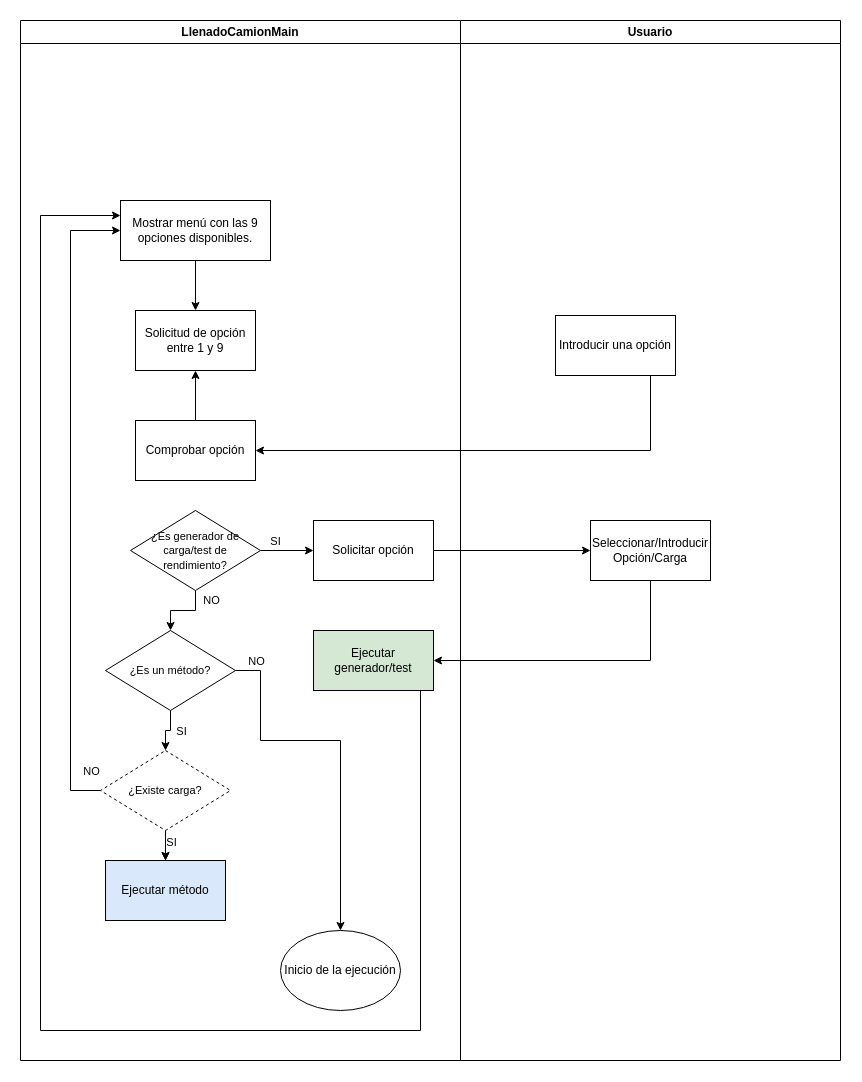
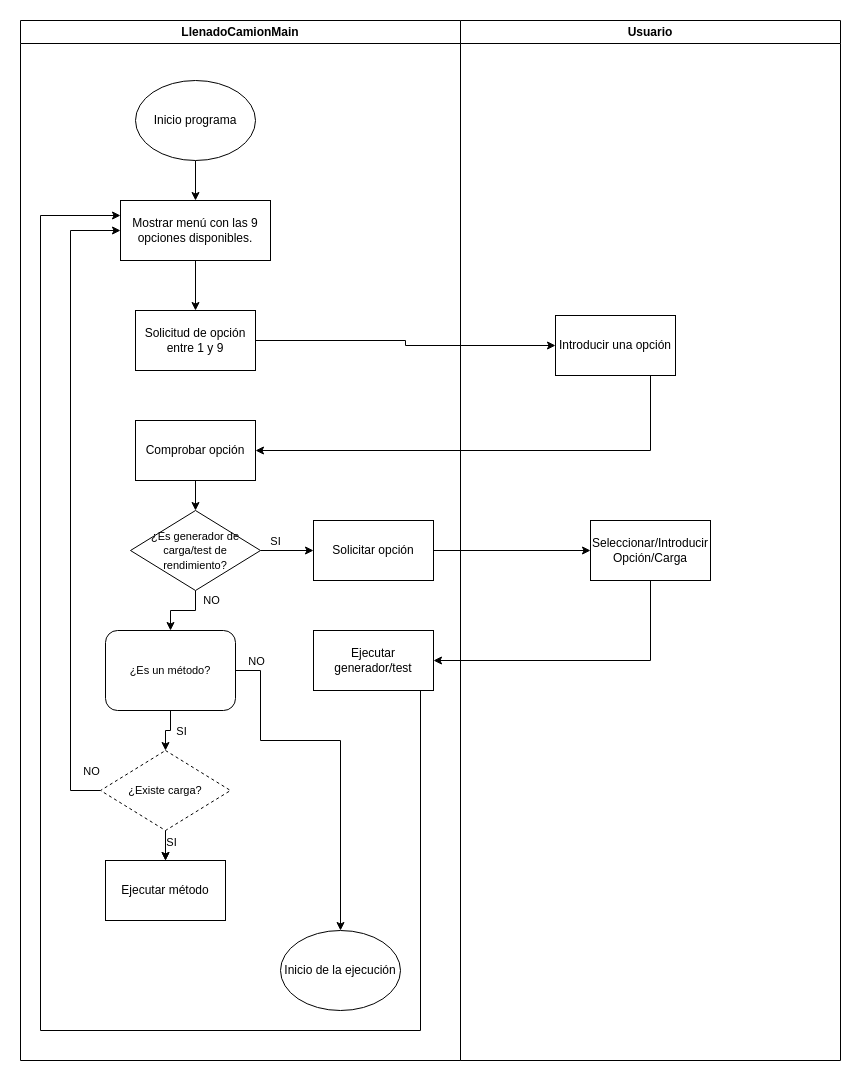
none -> (196, 121)
none -> (196, 177)
none -> (405, 341)
(196, 399) -> (196, 500)
(374, 661) -> (374, 661)
(171, 671) -> (171, 671)
(166, 891) -> (166, 891)
